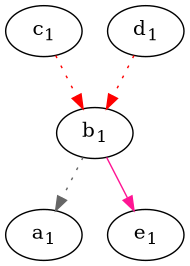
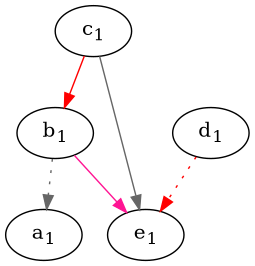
(66, 76) -> (77, 75)
(124, 76) -> (182, 178)
none -> (118, 126)
